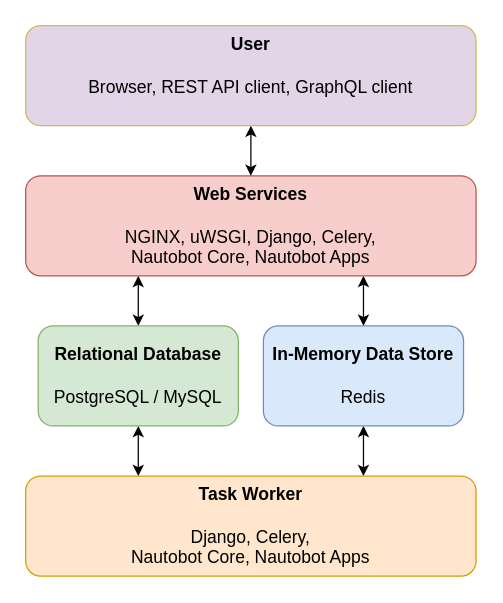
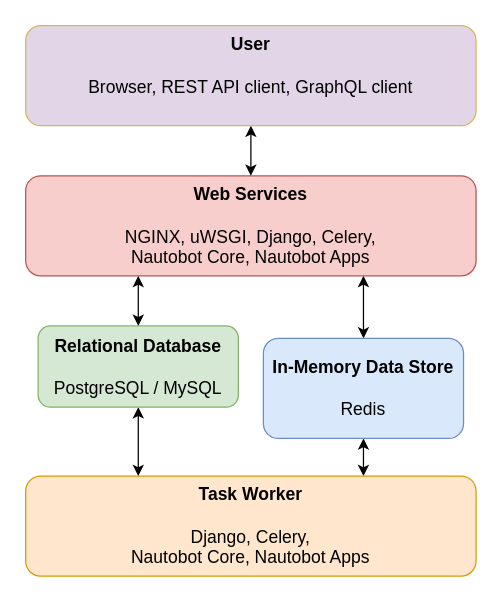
(138, 376) -> (138, 366)
(363, 376) -> (363, 388)
